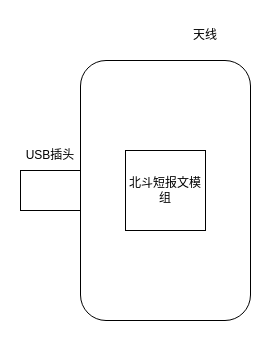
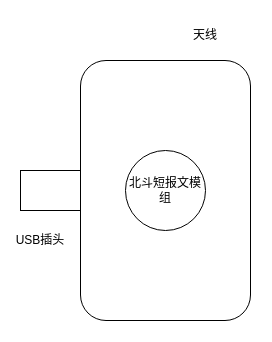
(51, 156) -> (41, 241)
(166, 191) -> (166, 191)
